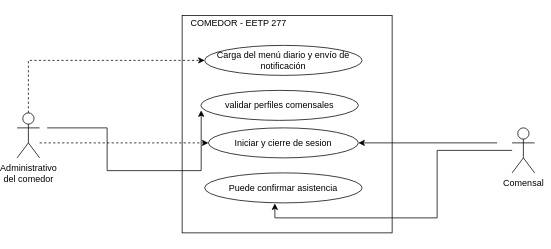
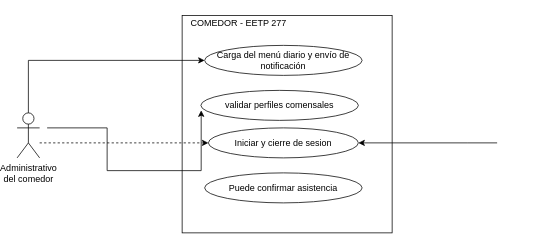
(86, 60) -> (86, 60)
(474, 150) -> none
(523, 150) -> none
